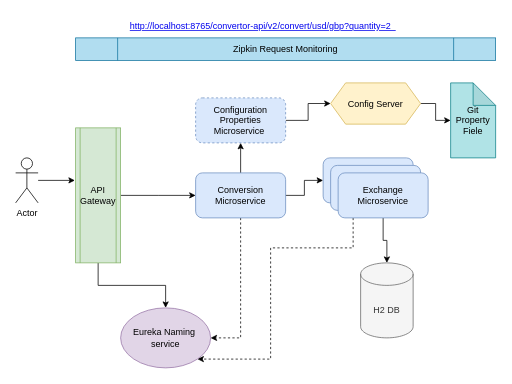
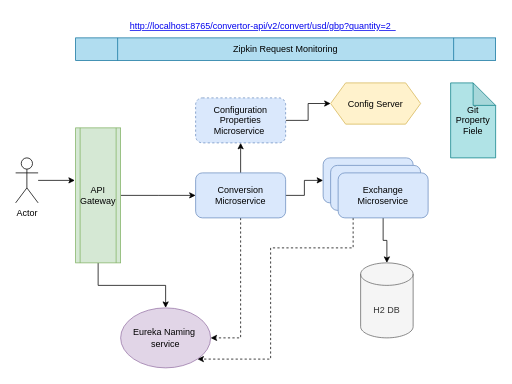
(435, 109) -> none
